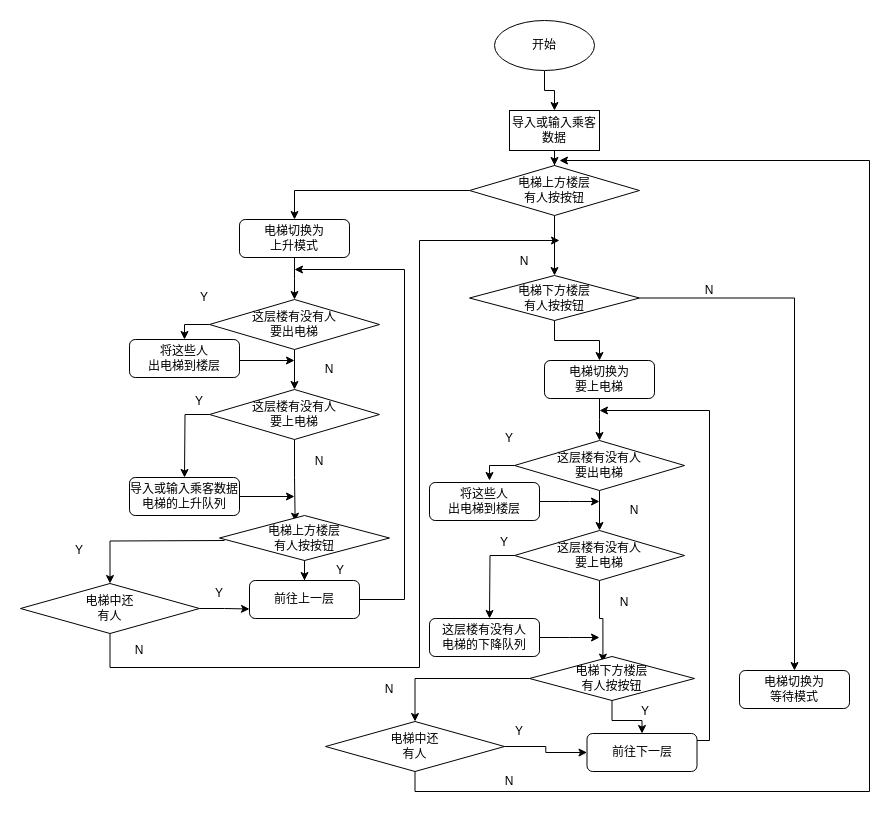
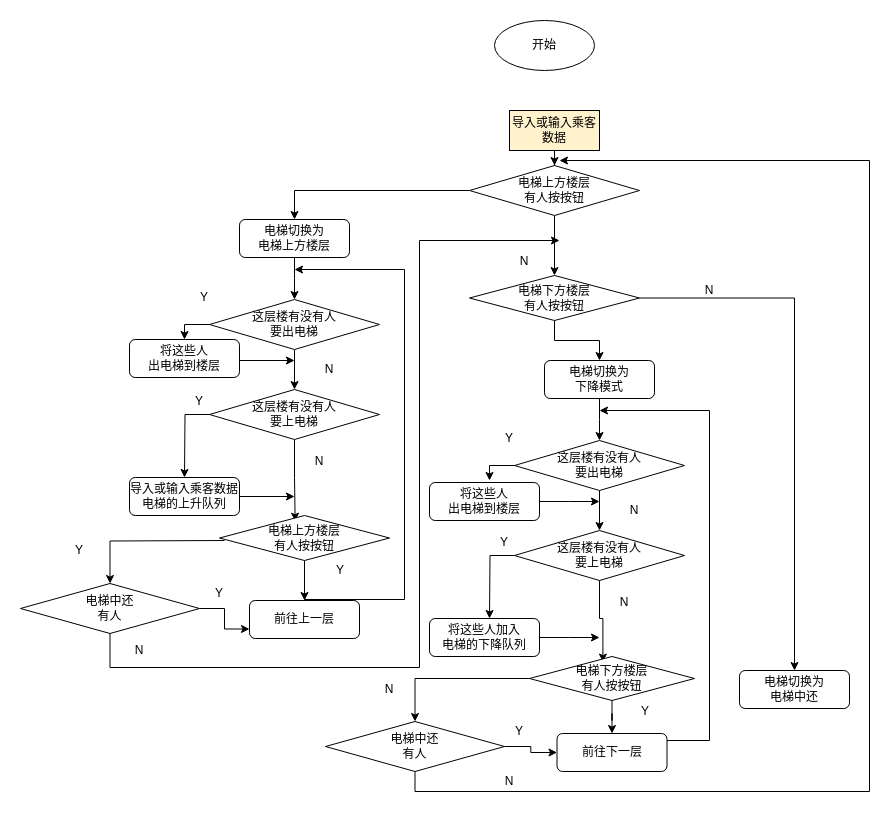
(546, 91) -> none
(555, 131) -> (555, 131)
(295, 239) -> (295, 239)
(600, 380) -> (600, 380)
(305, 600) -> (305, 620)
(485, 638) -> (485, 638)
(795, 690) -> (795, 690)
(642, 753) -> (612, 753)
